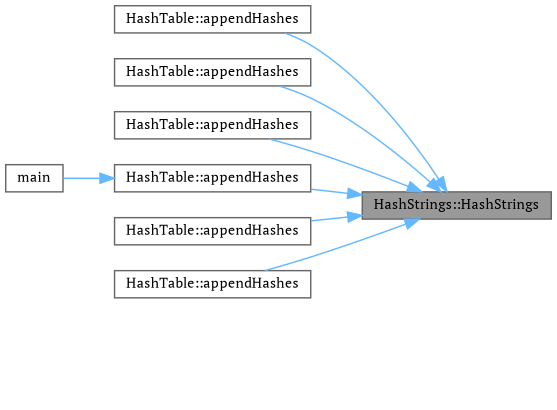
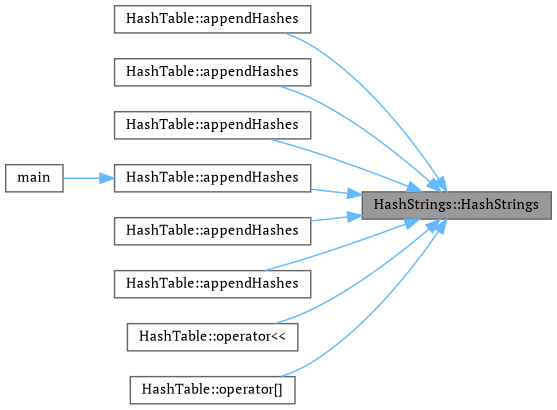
none -> (213, 337)
none -> (213, 390)
